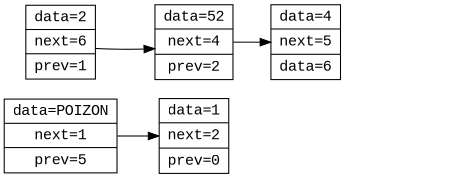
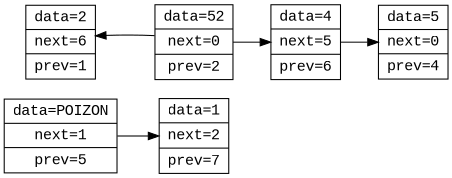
(194, 41) -> (194, 41)
none -> (413, 42)
(120, 49) -> (130, 35)
(306, 66) -> (306, 66)
(194, 160) -> (194, 160)
